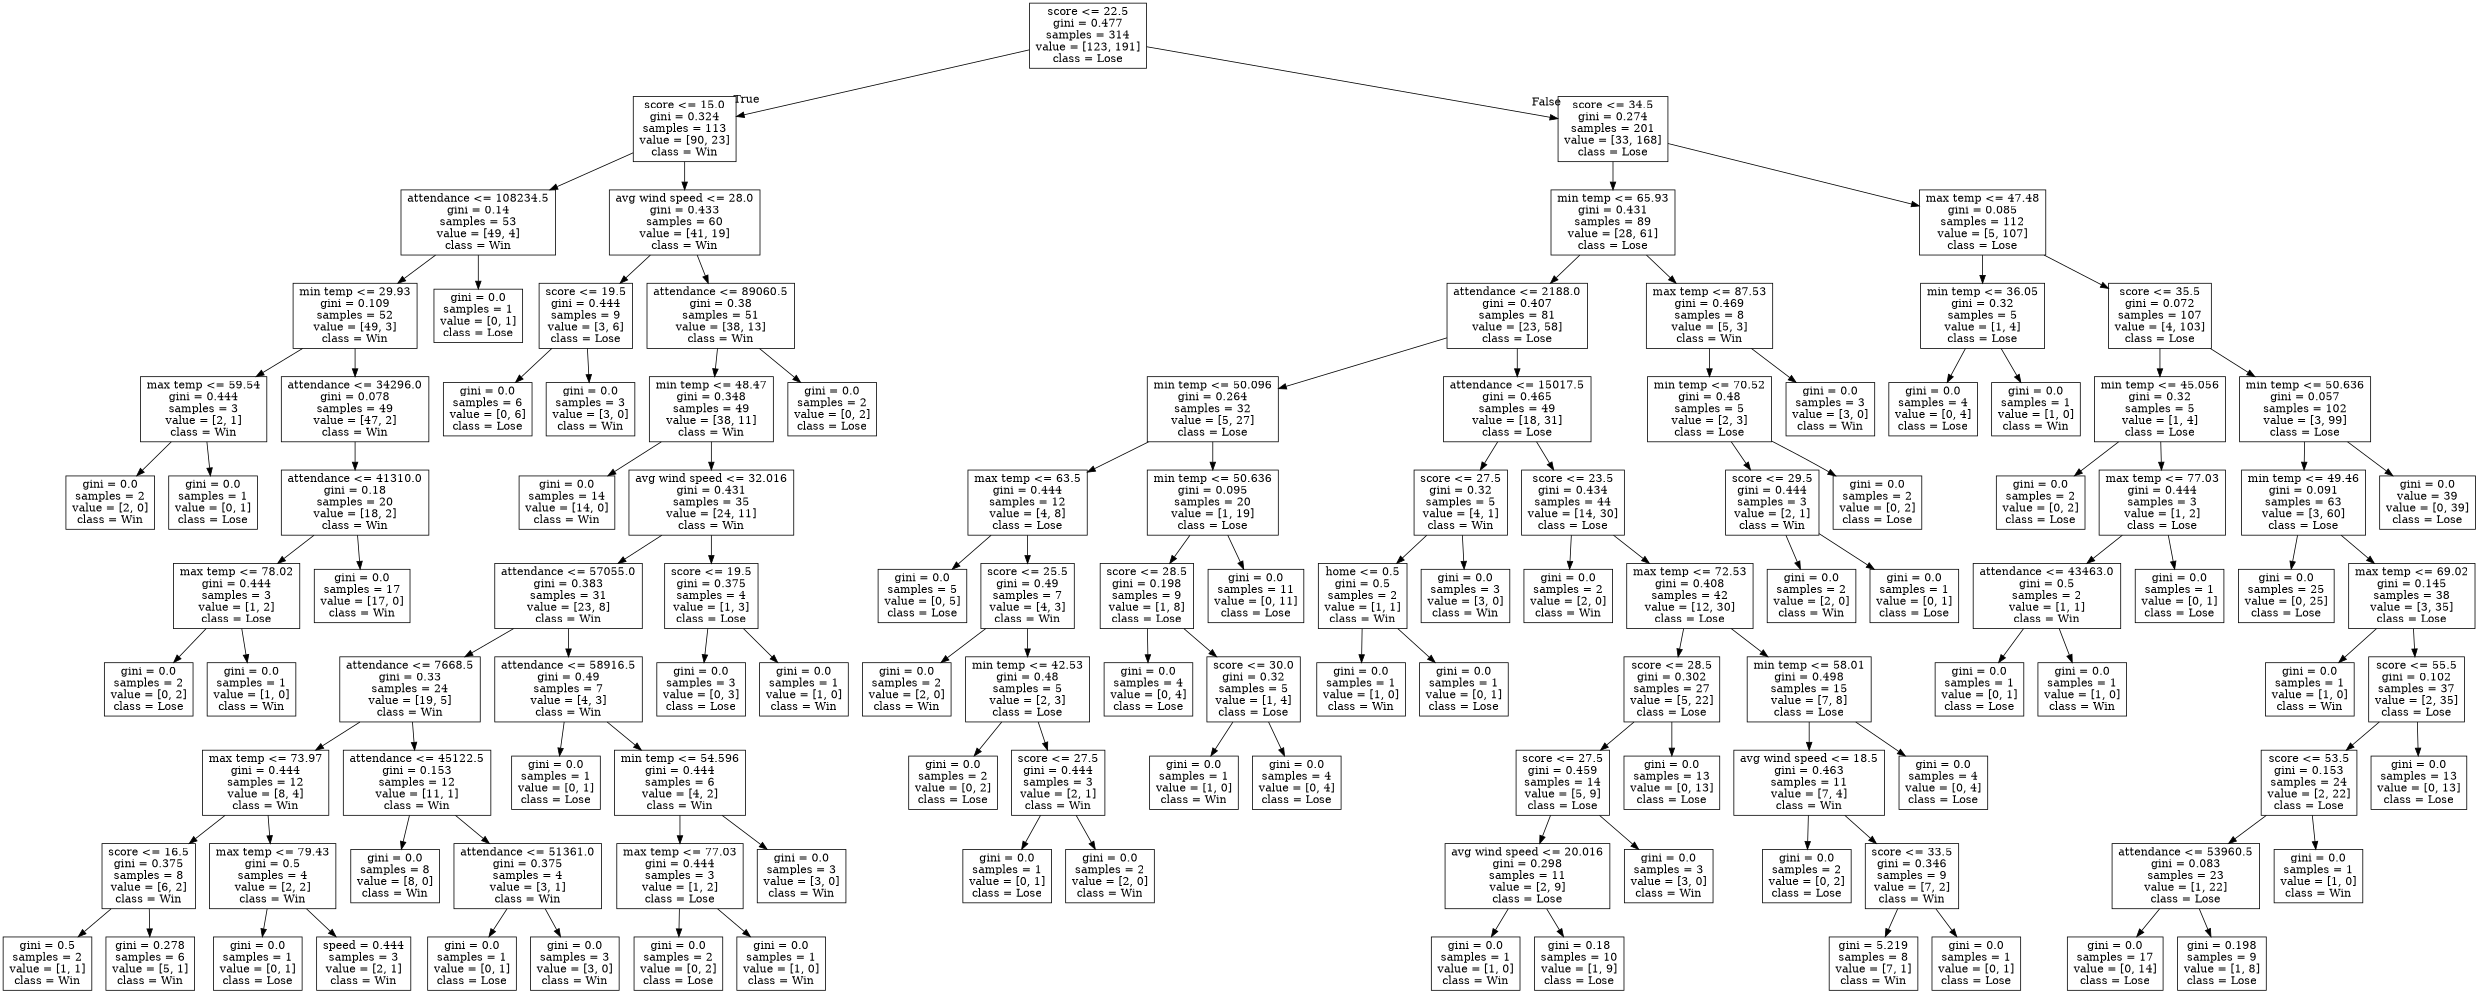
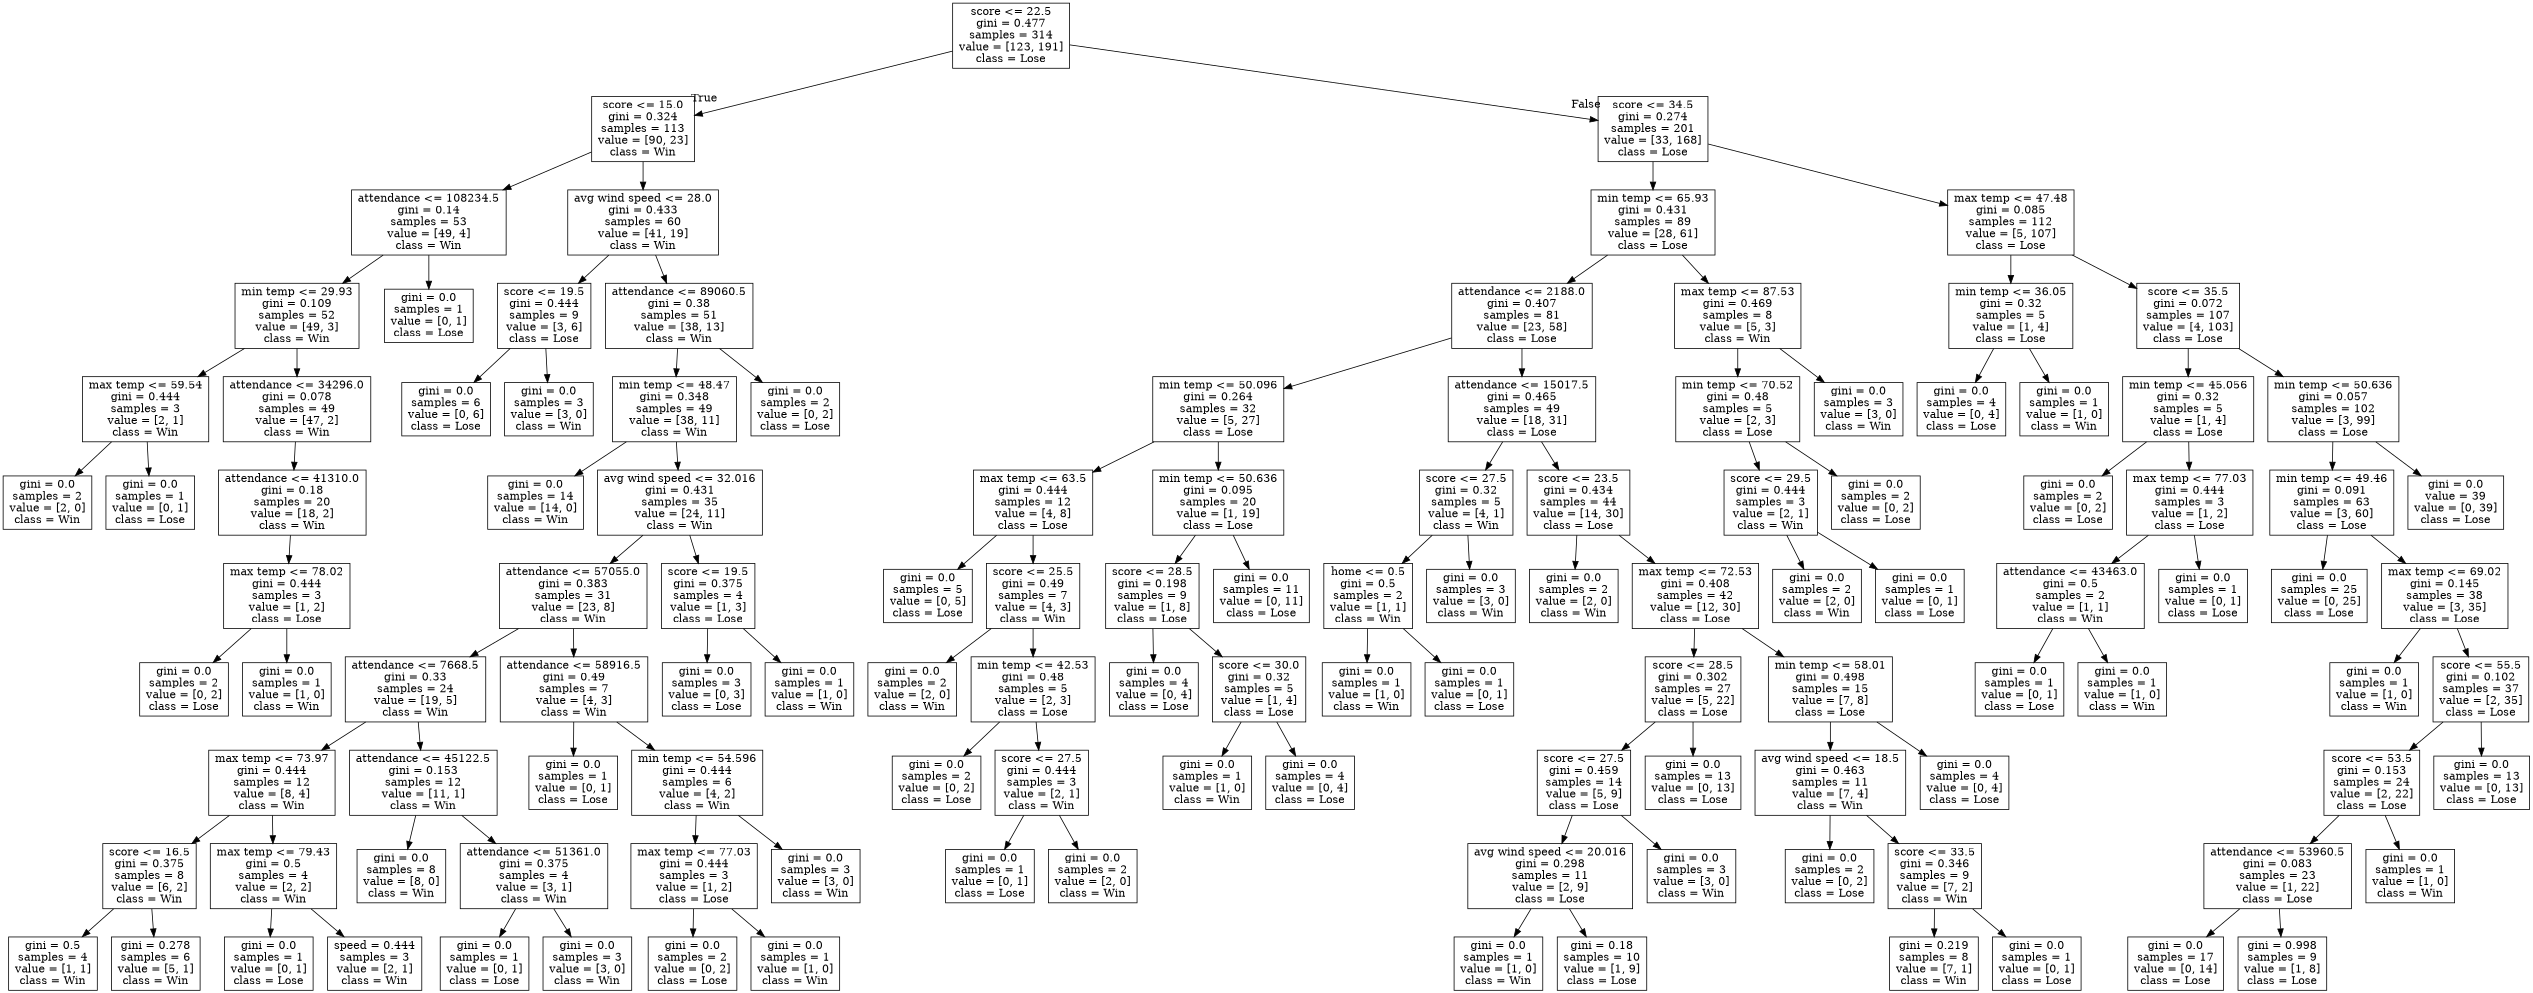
(362, 596) -> none
(47, 964) -> (53, 964)
(1874, 964) -> (1934, 964)
(2222, 964) -> (2282, 964)
